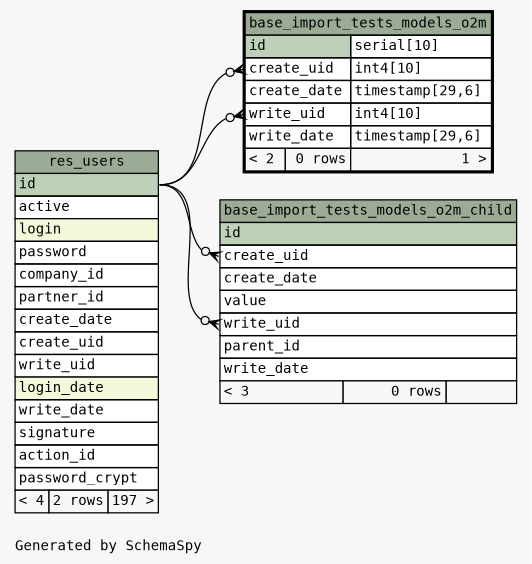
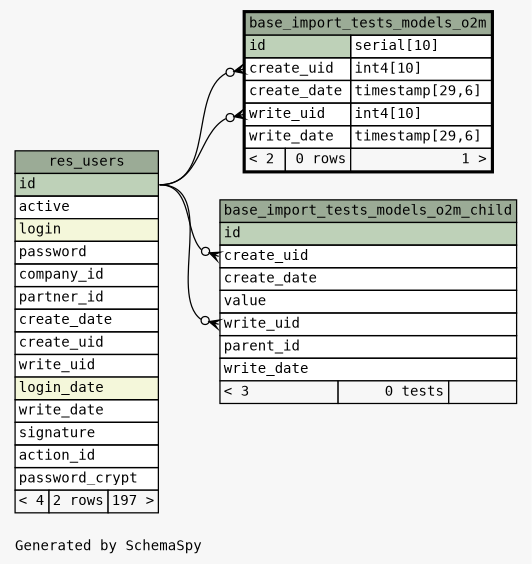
(417, 392) -> (415, 392)
